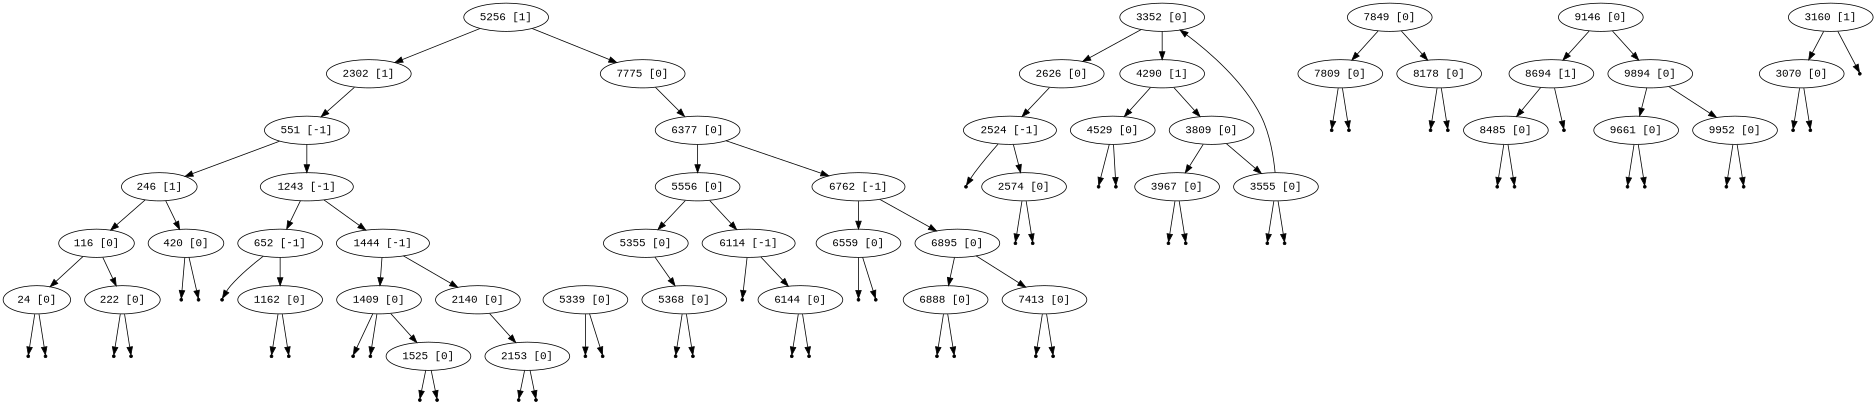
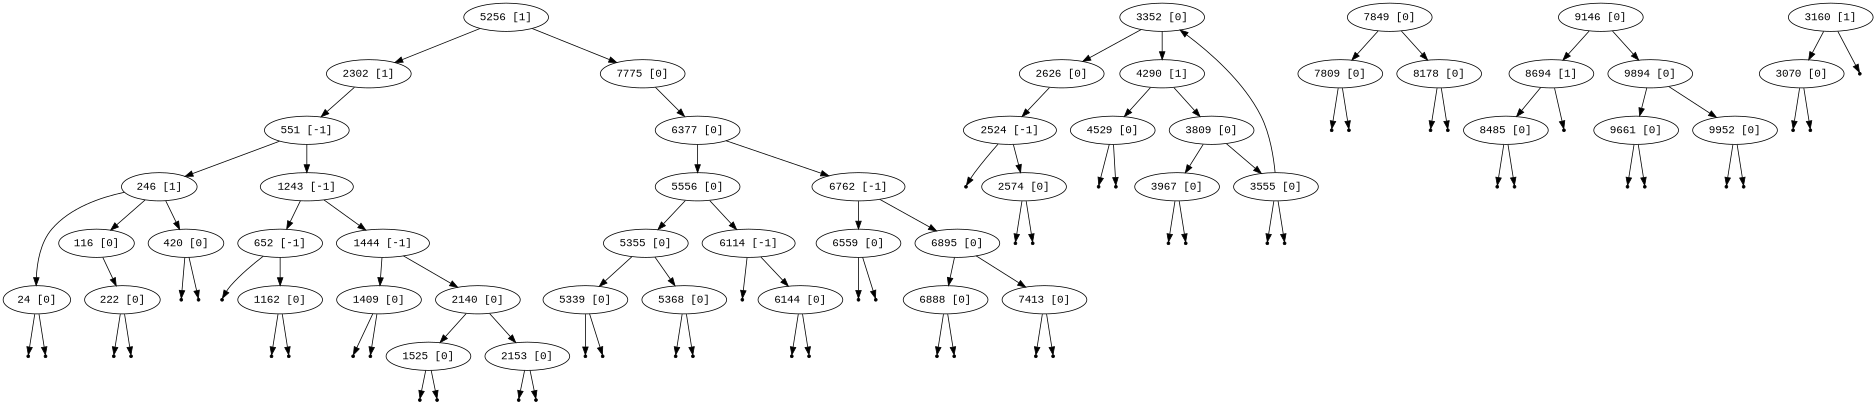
(69, 269) -> (63, 219)
none -> (619, 269)
(401, 325) -> (456, 325)
